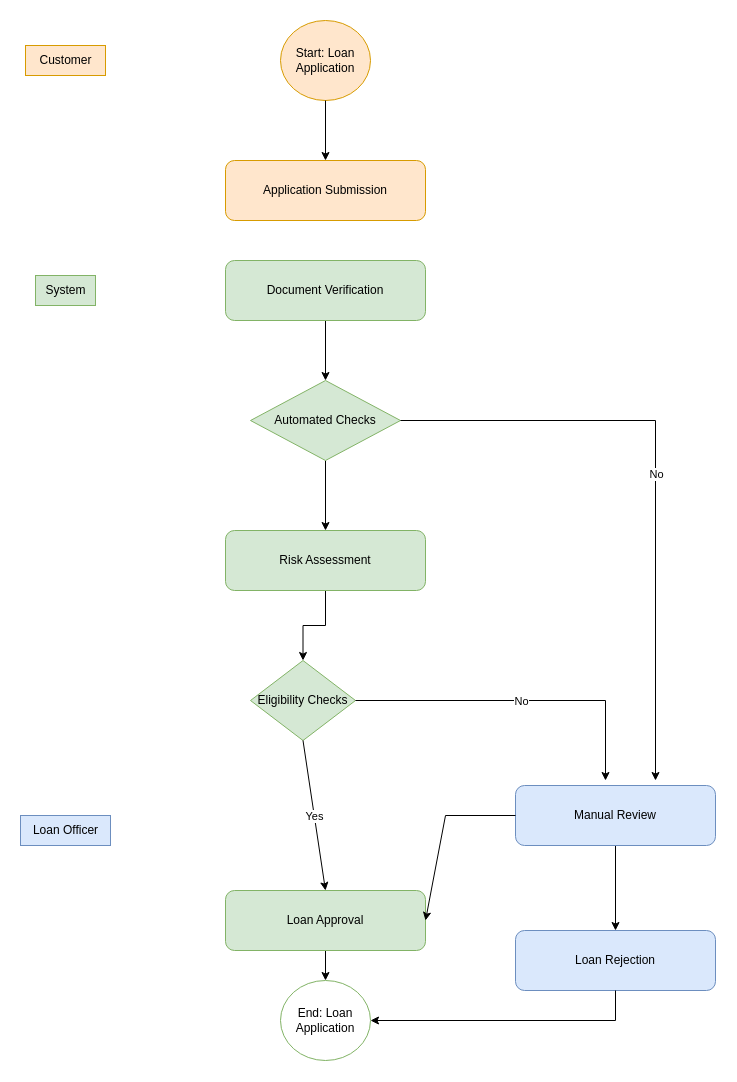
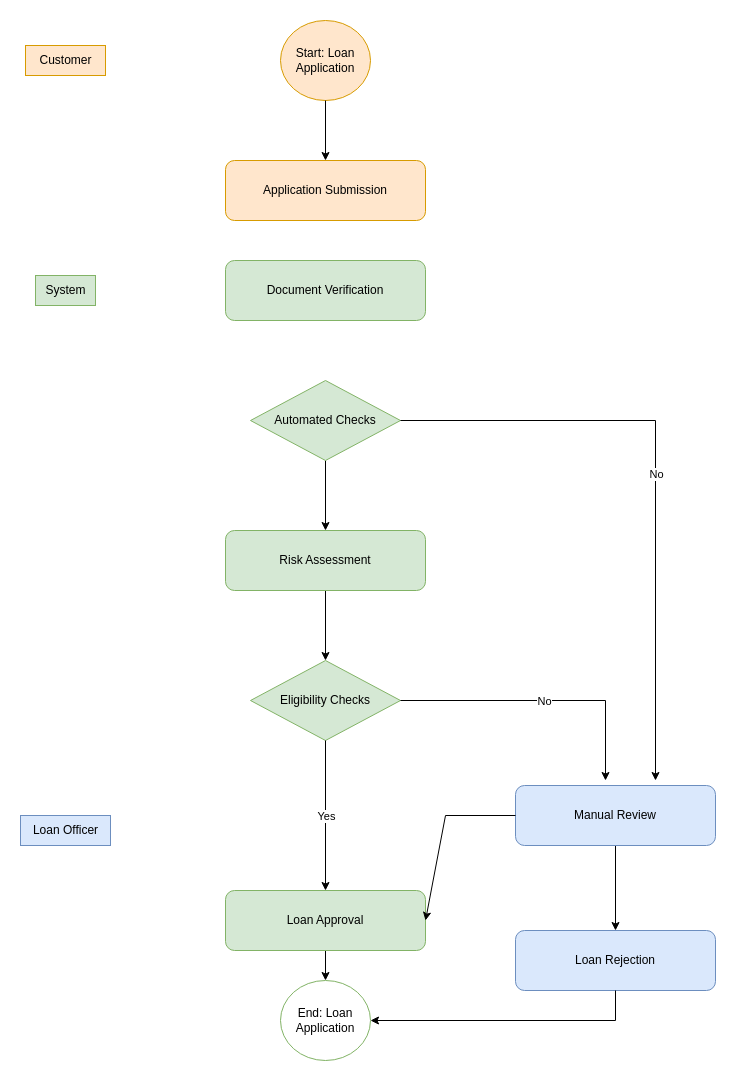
(326, 347) -> none
(303, 701) -> (326, 701)
